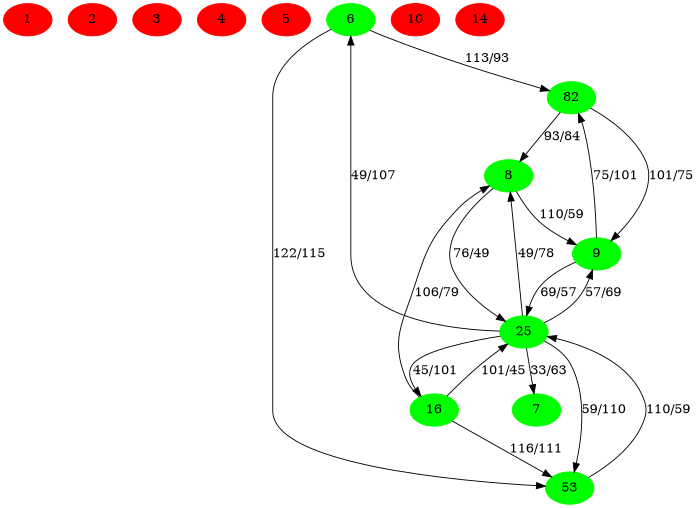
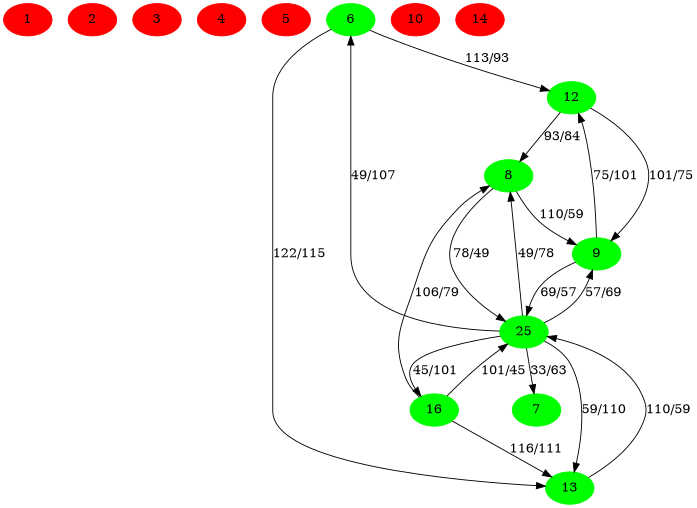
(572, 98) -> (572, 98)
(471, 254) -> (471, 254)
(570, 488) -> (570, 488)
